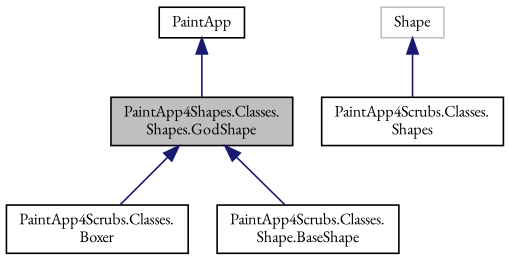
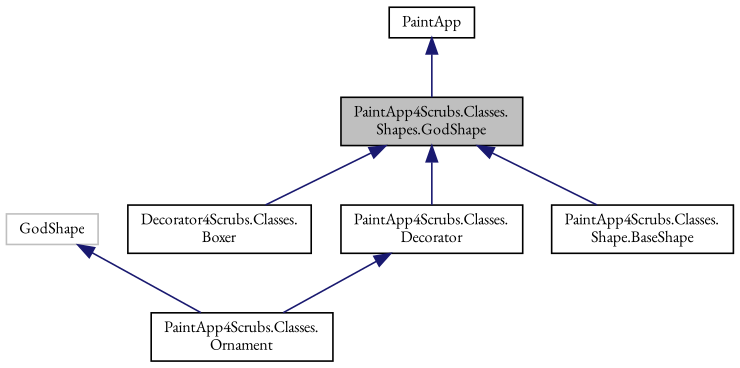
(413, 23) -> (52, 229)
(202, 121) -> (432, 121)
(413, 121) -> (242, 337)
(97, 229) -> (220, 229)
none -> (432, 229)
